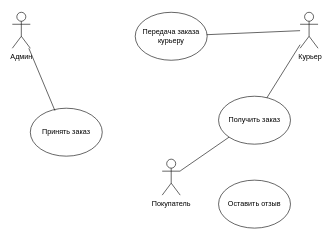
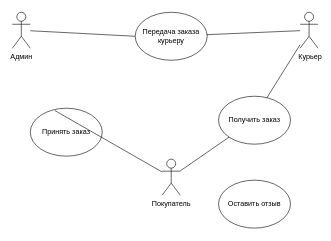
none -> (82, 34)
(42, 81) -> (108, 141)
